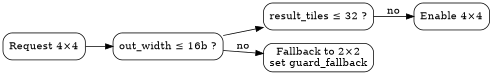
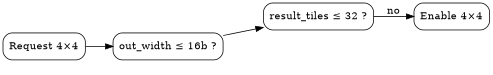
(319, 58) -> none
